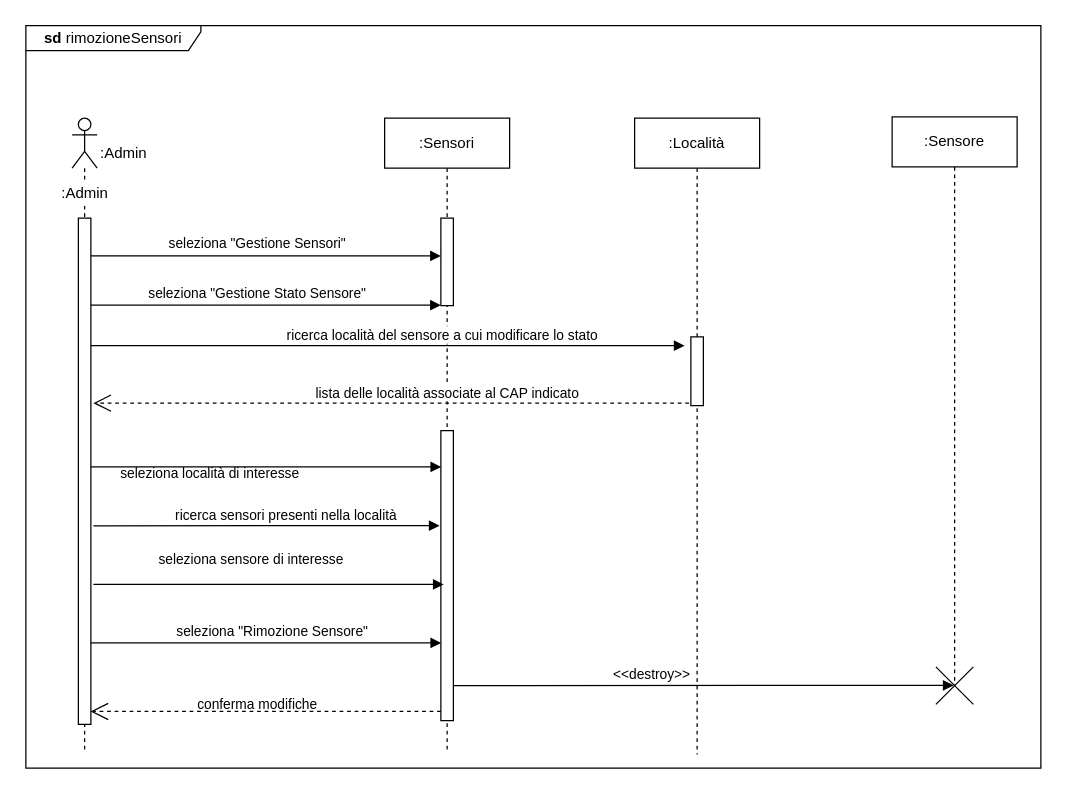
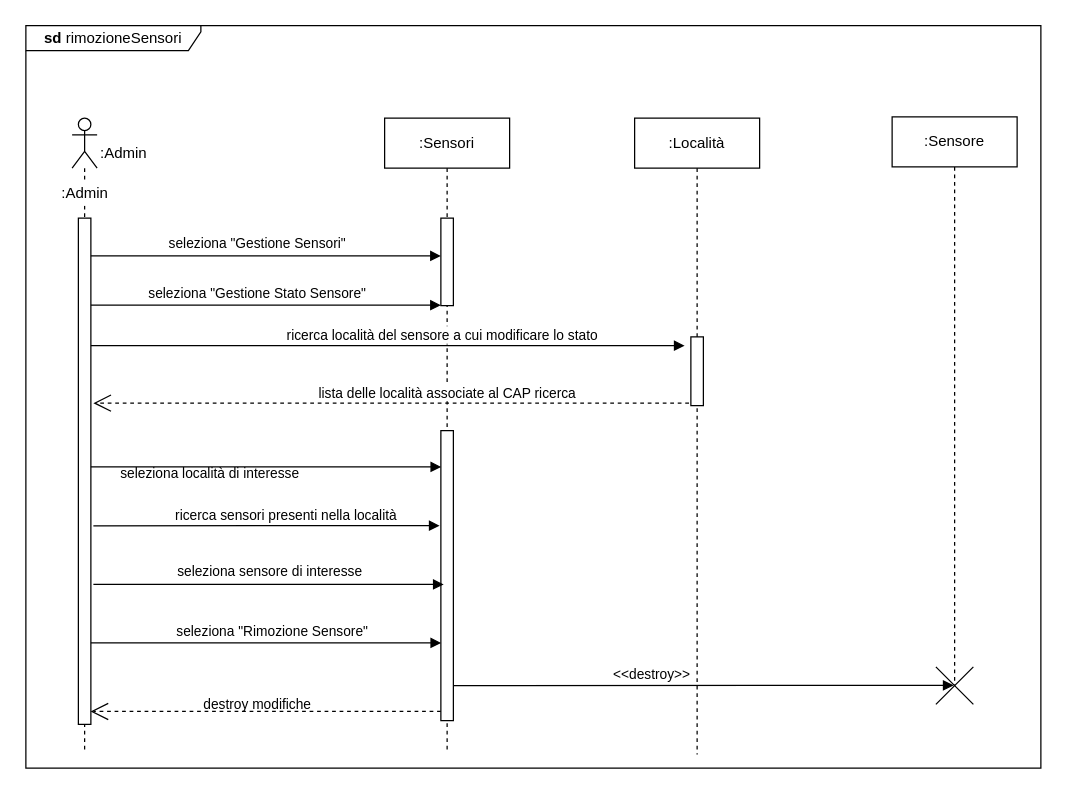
(448, 393) -> (448, 393)
(250, 559) -> (269, 572)
(258, 704) -> (258, 704)
